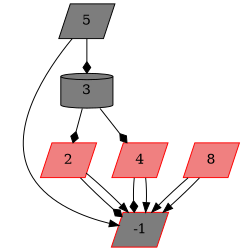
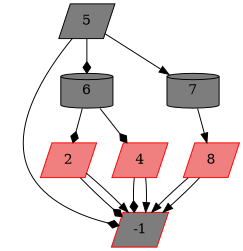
(87, 91) -> (87, 91)
none -> (193, 91)
(24, 148) -> (24, 148)
